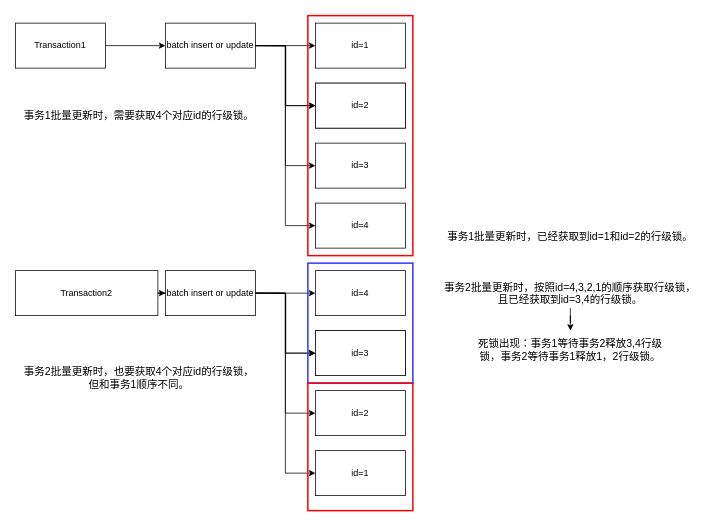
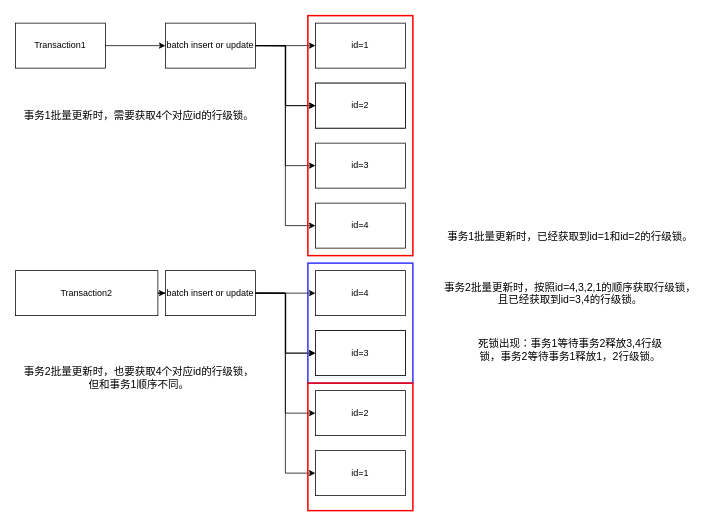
(570, 322) -> none
